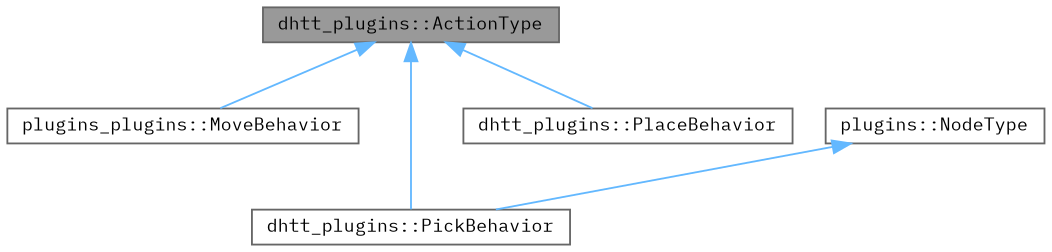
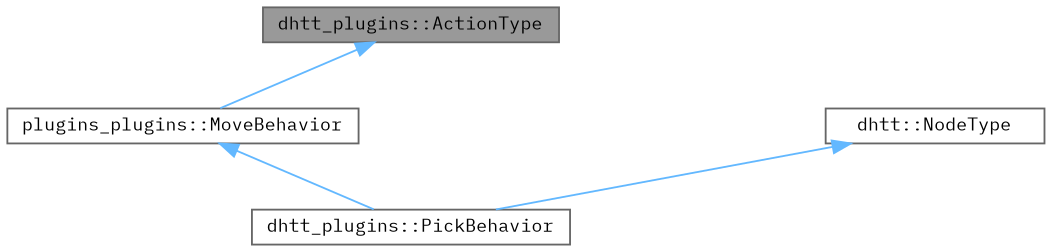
(628, 126) -> none
(935, 126) -> (935, 126)
(411, 135) -> (305, 180)
